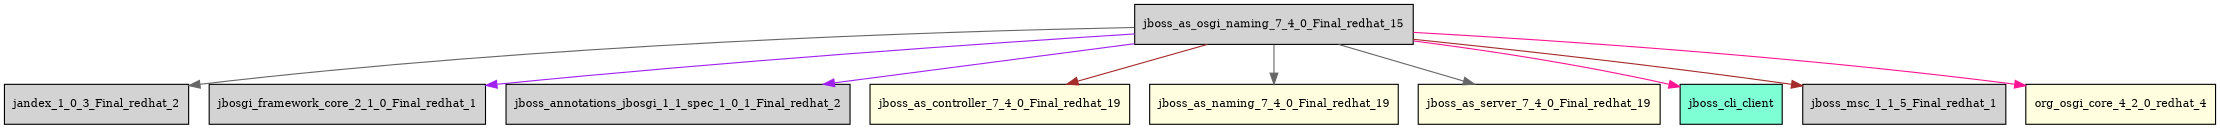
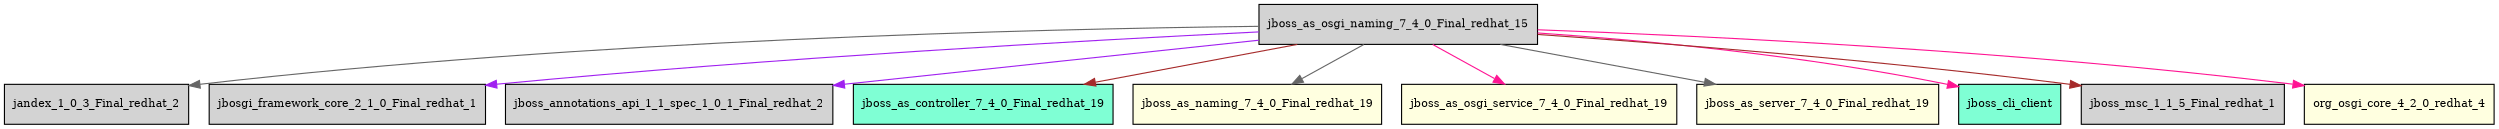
(678, 104) -> (669, 104)
(1000, 104) -> (983, 104)
none -> (1539, 104)
